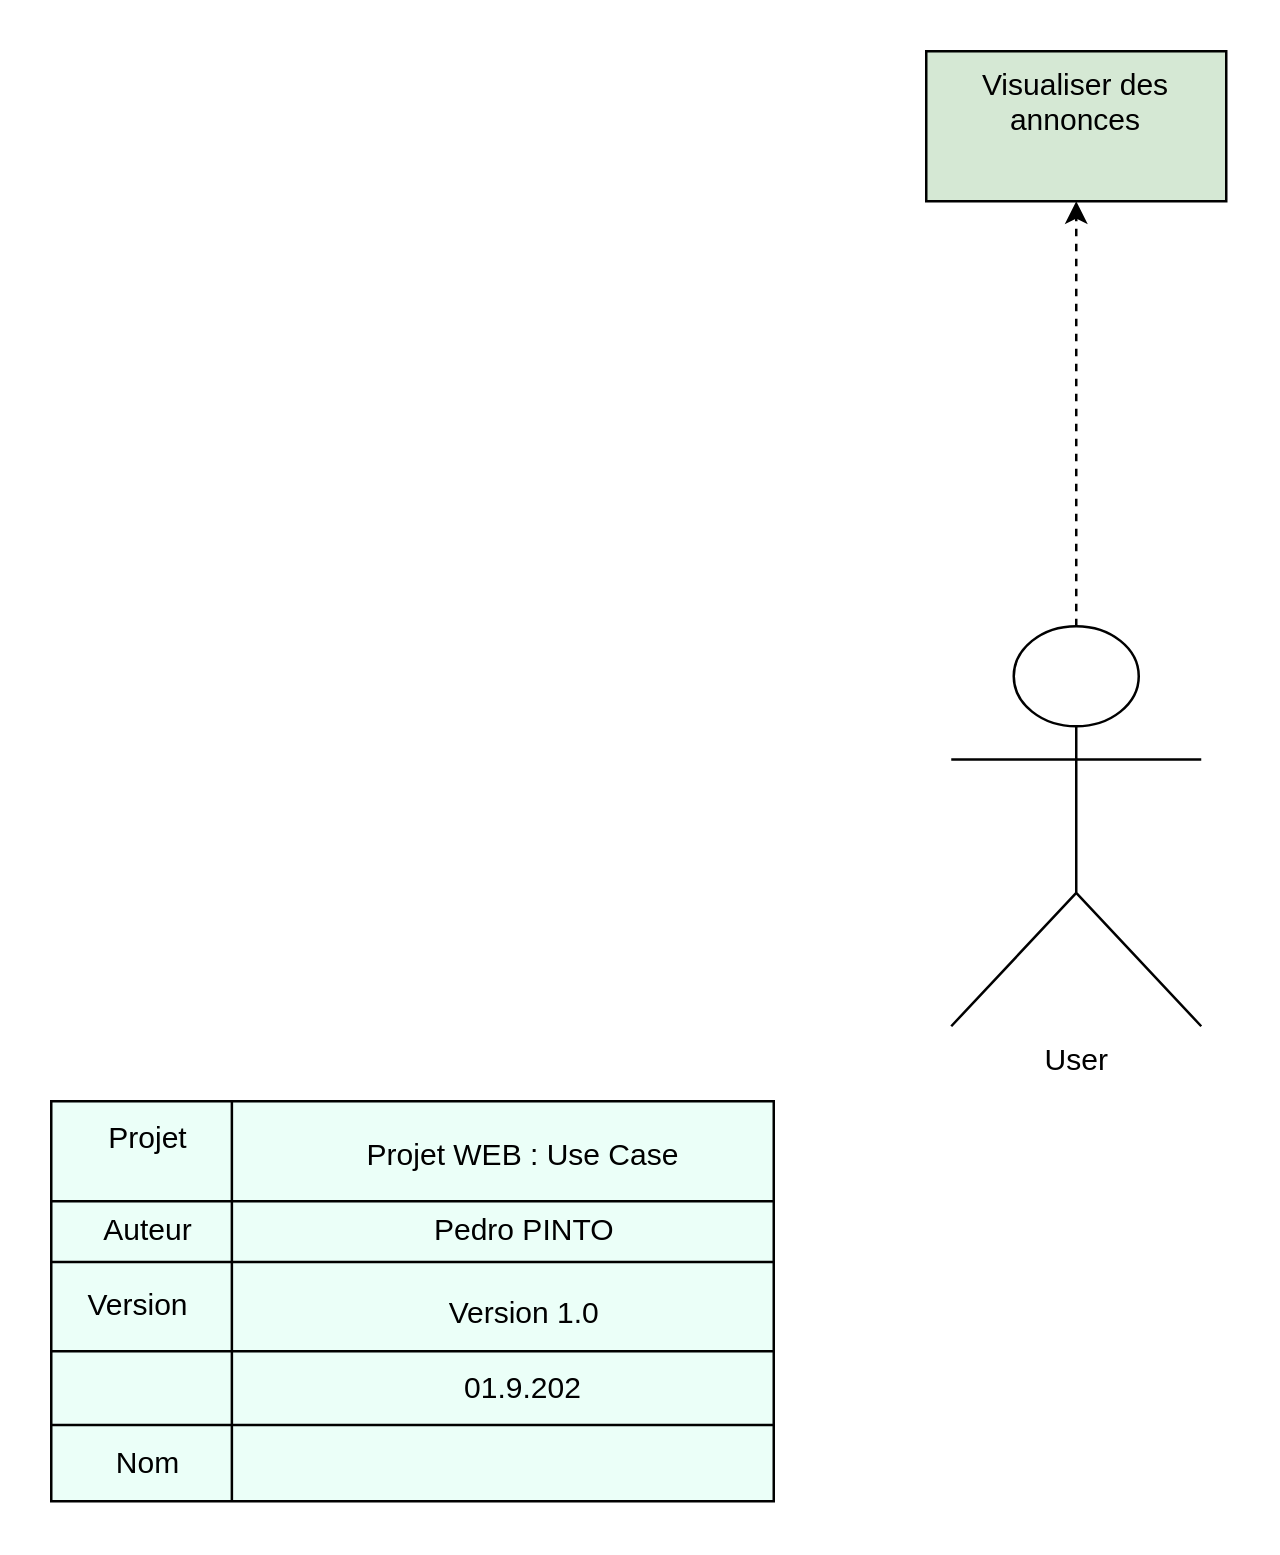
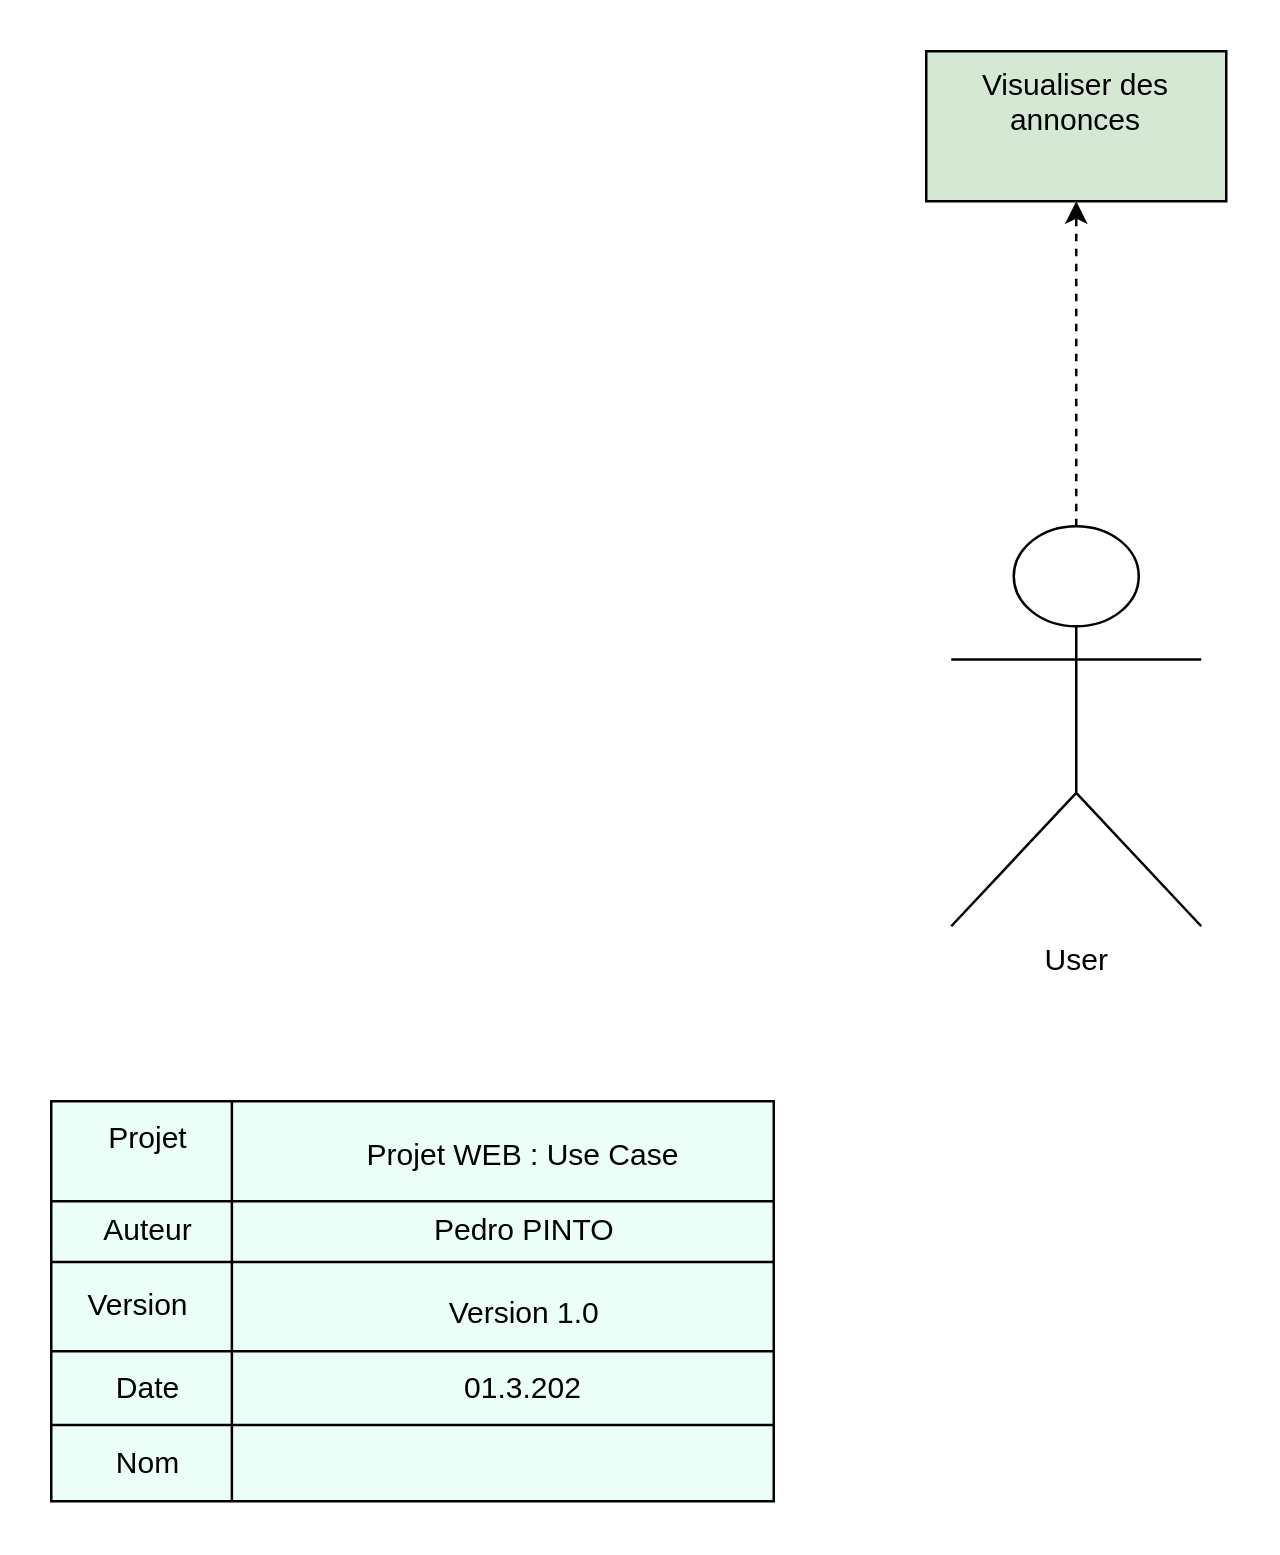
(1076, 826) -> (1076, 726)
none -> (149, 1389)
(524, 1389) -> (524, 1389)
